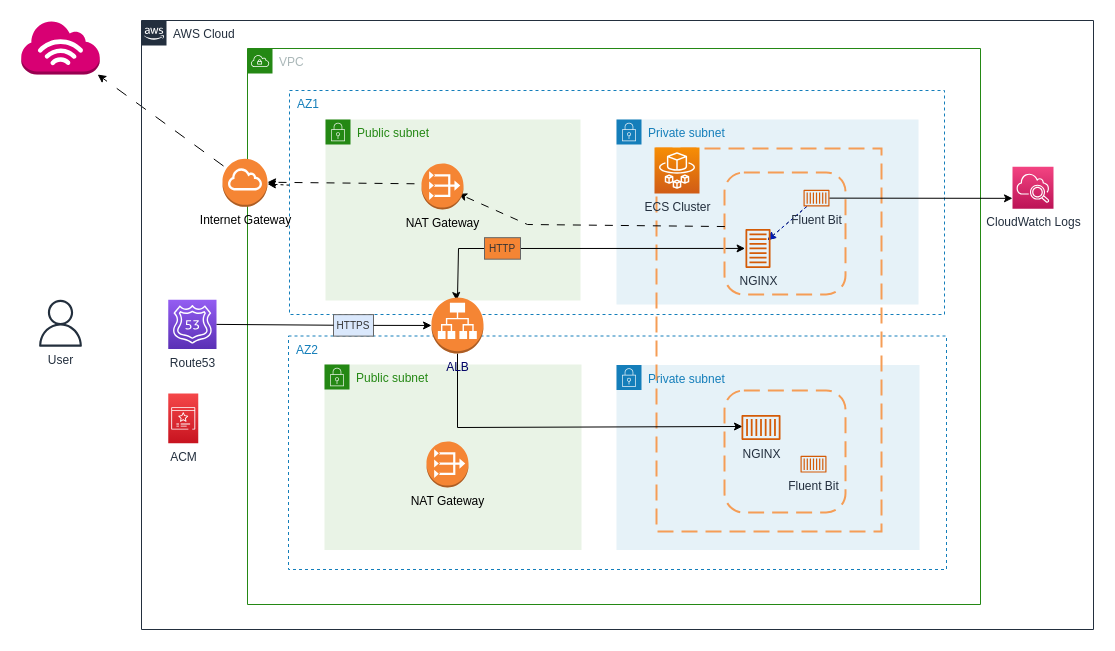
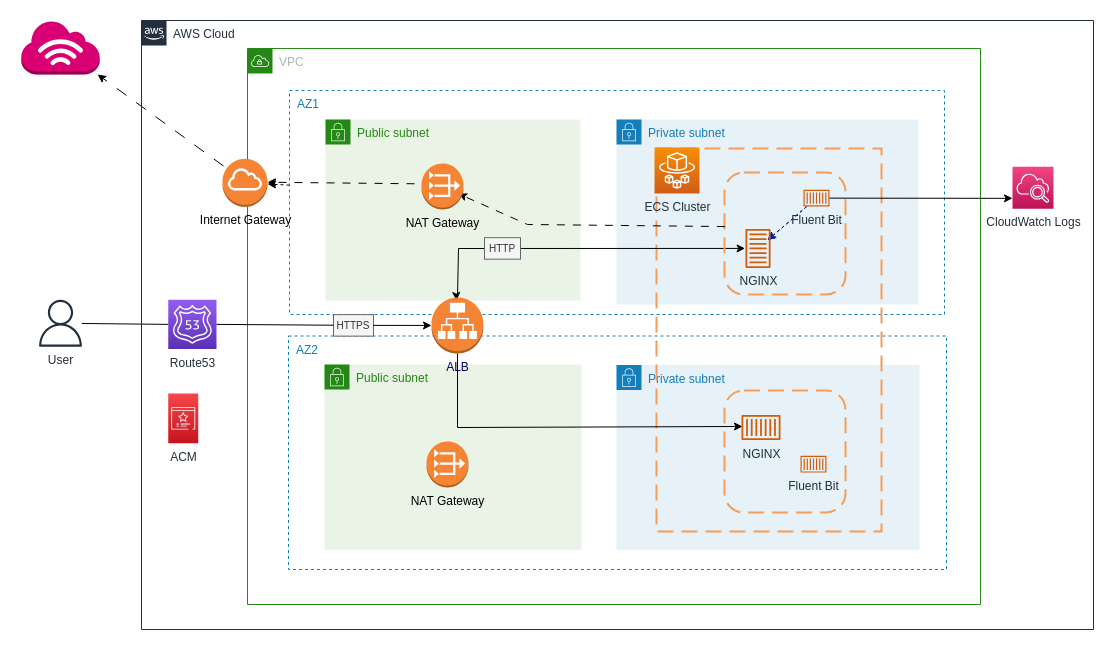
(503, 248) -> (503, 248)
none -> (125, 324)
(354, 325) -> (354, 325)
